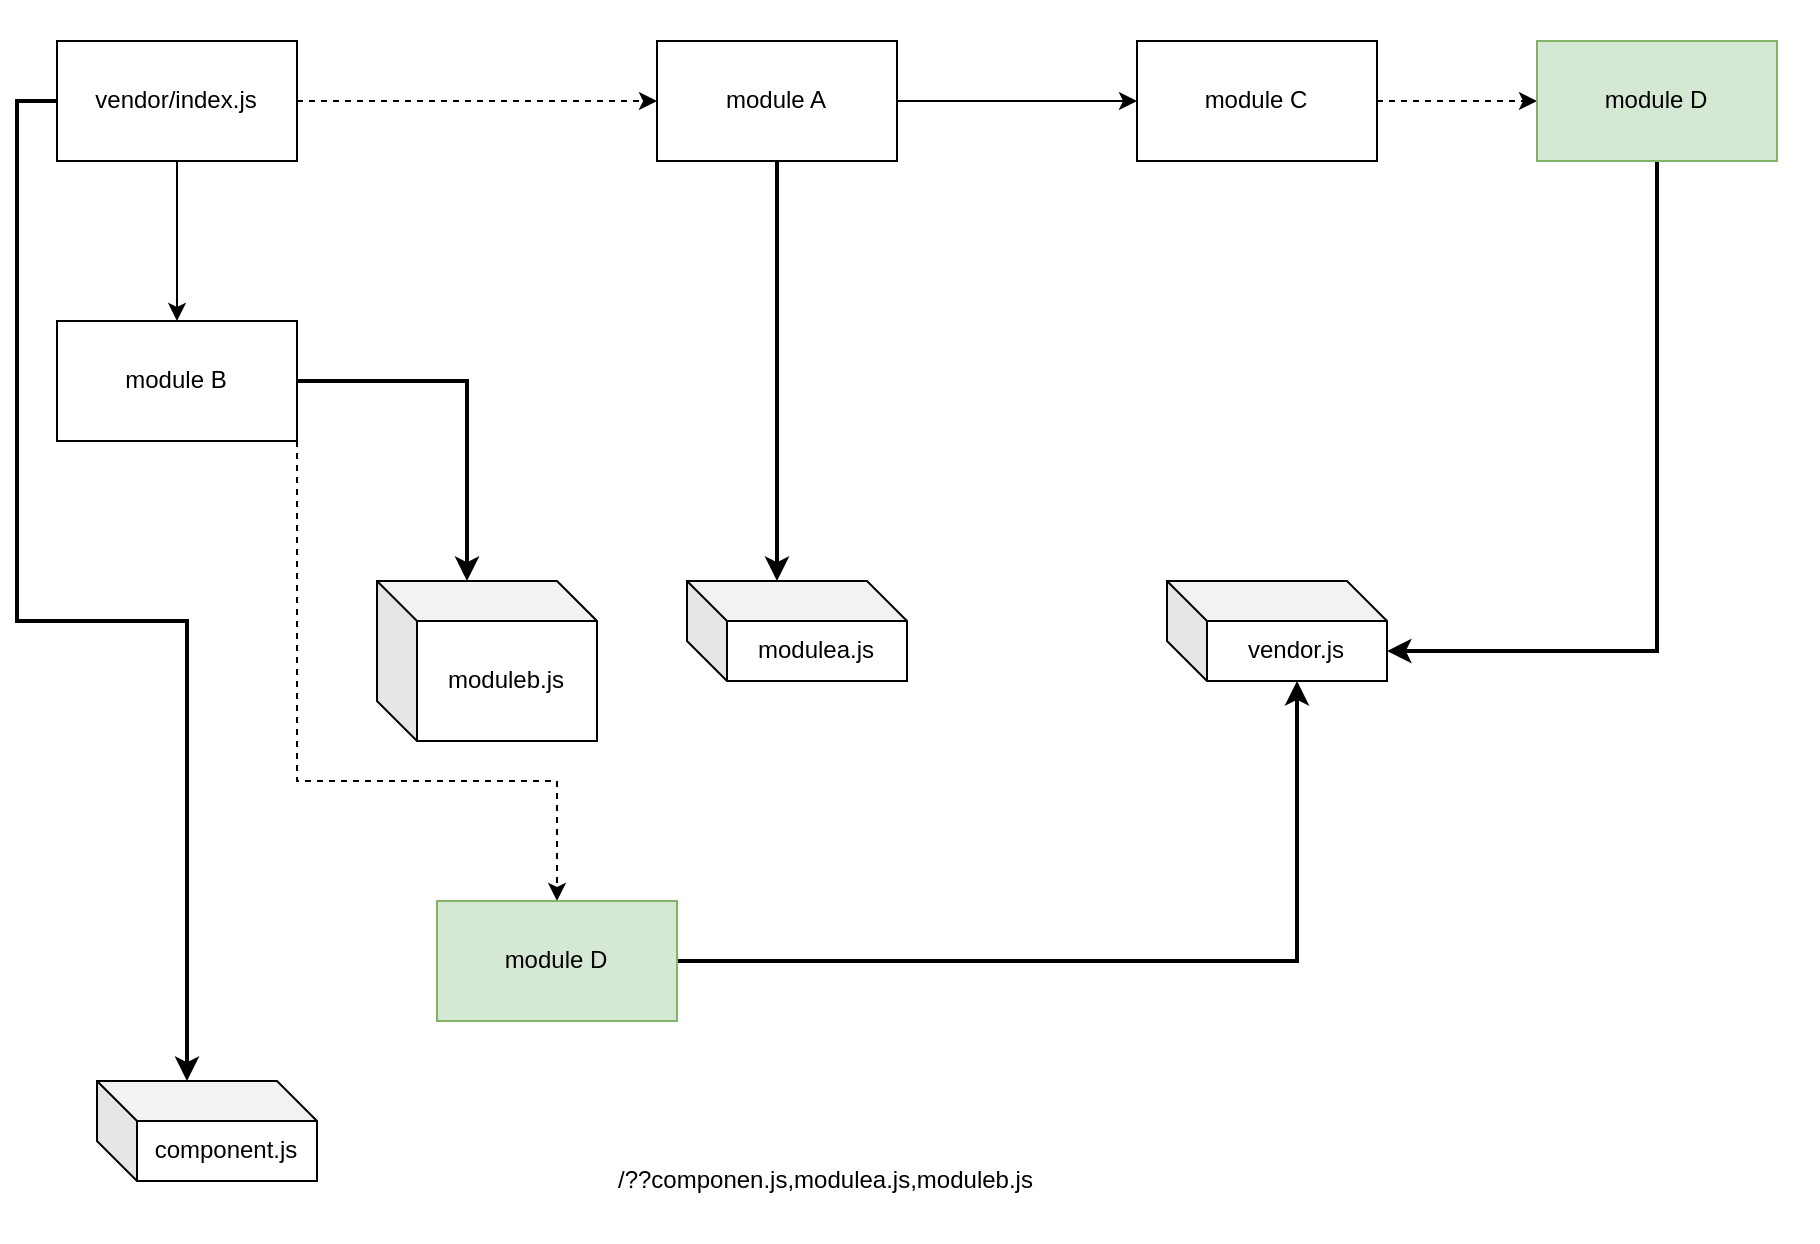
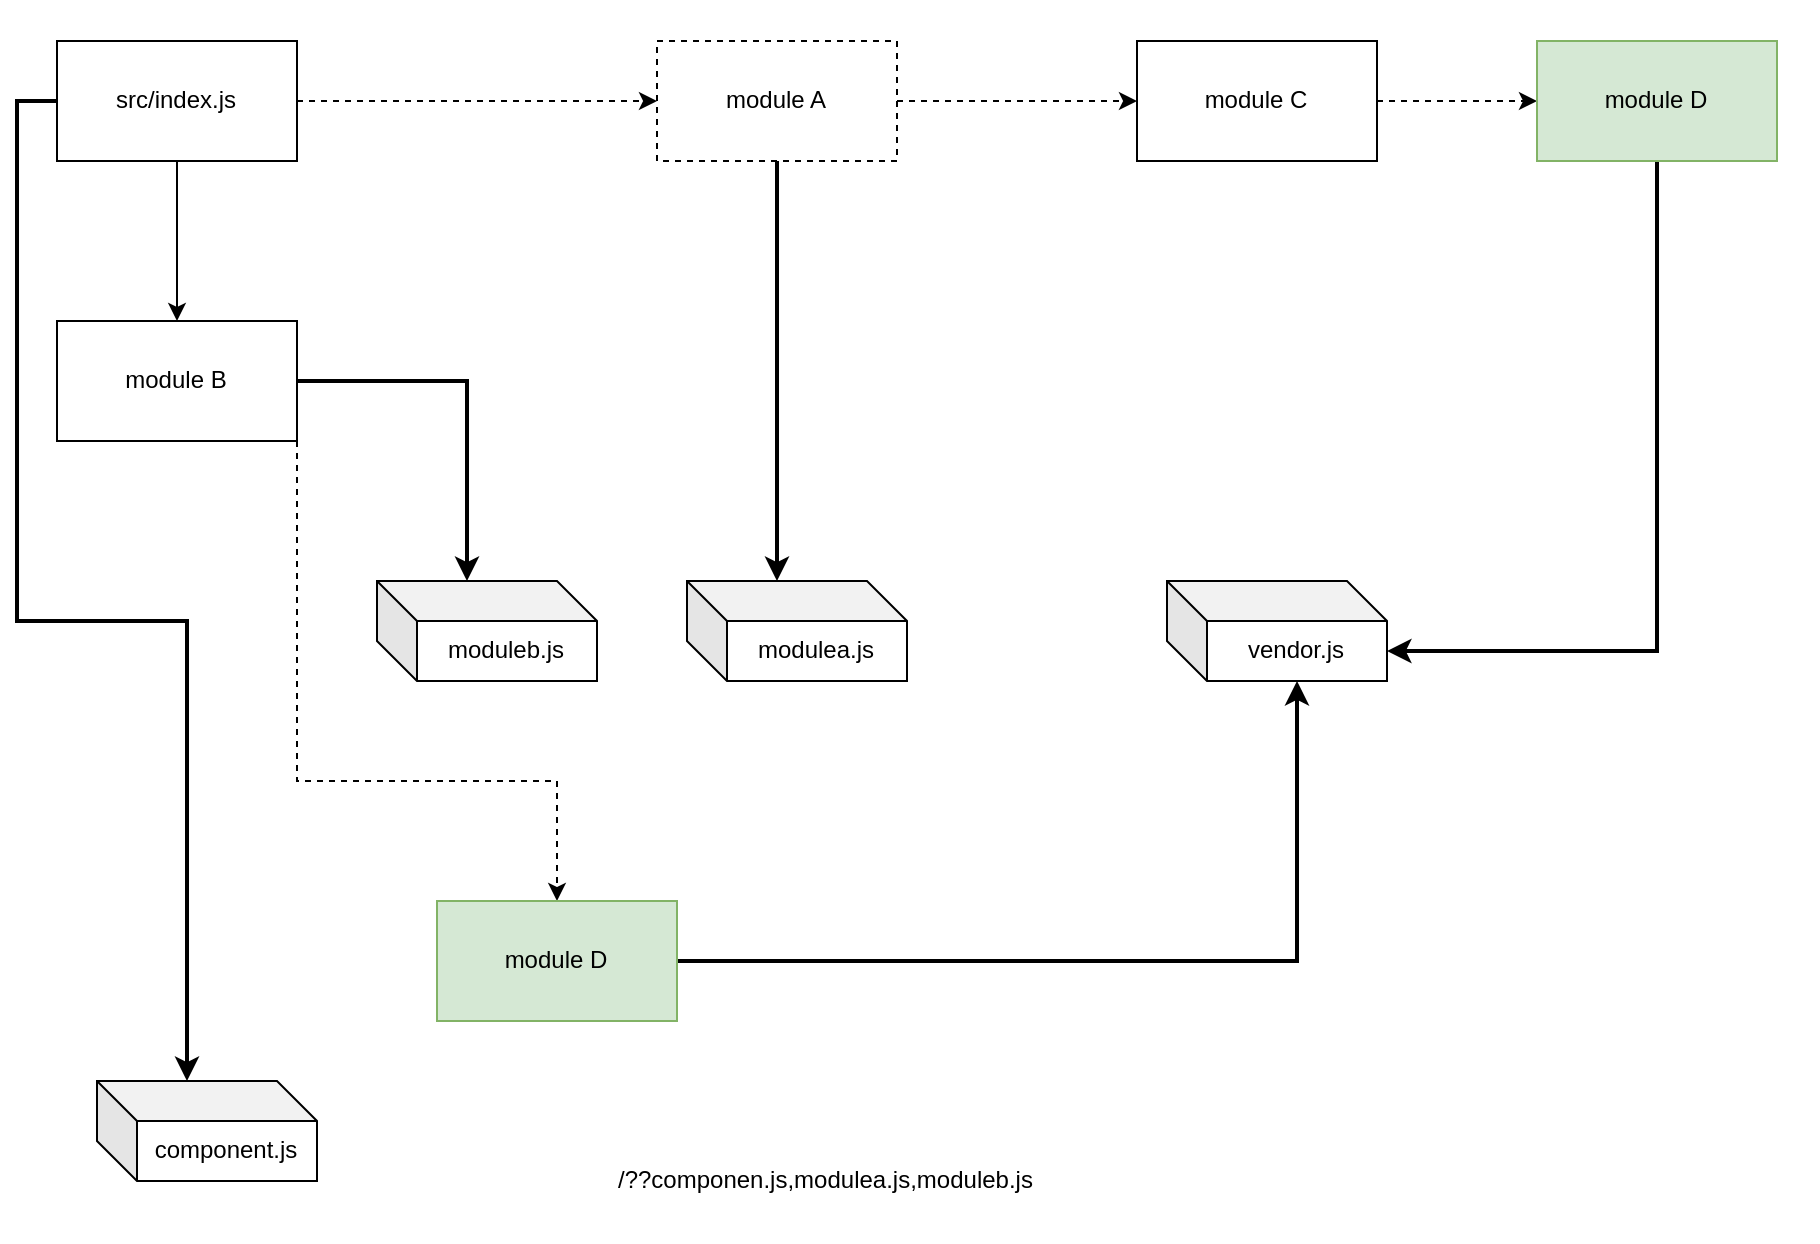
(177, 101) -> (177, 101)
(777, 101) -> (777, 101)
(1010, 101) -> (1010, 101)
(487, 661) -> (487, 631)
